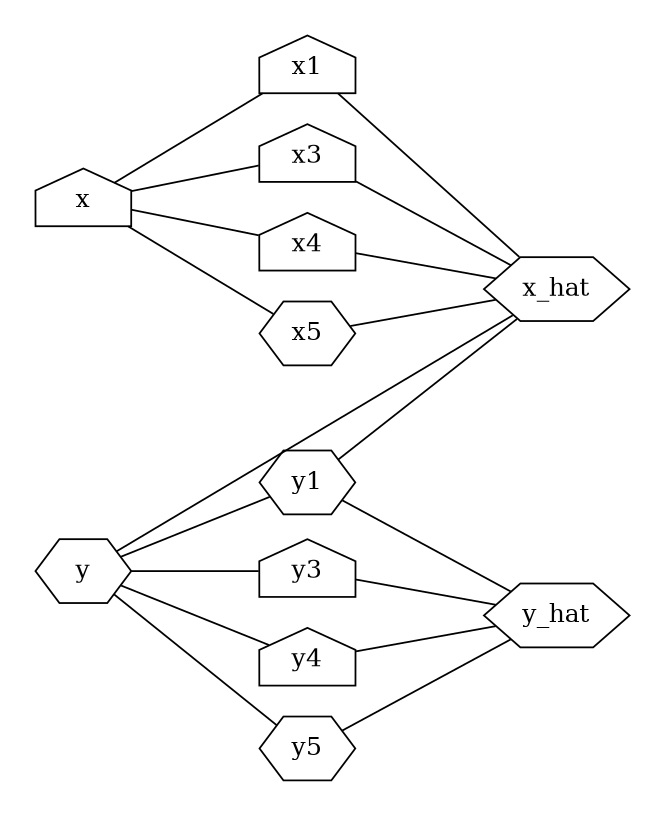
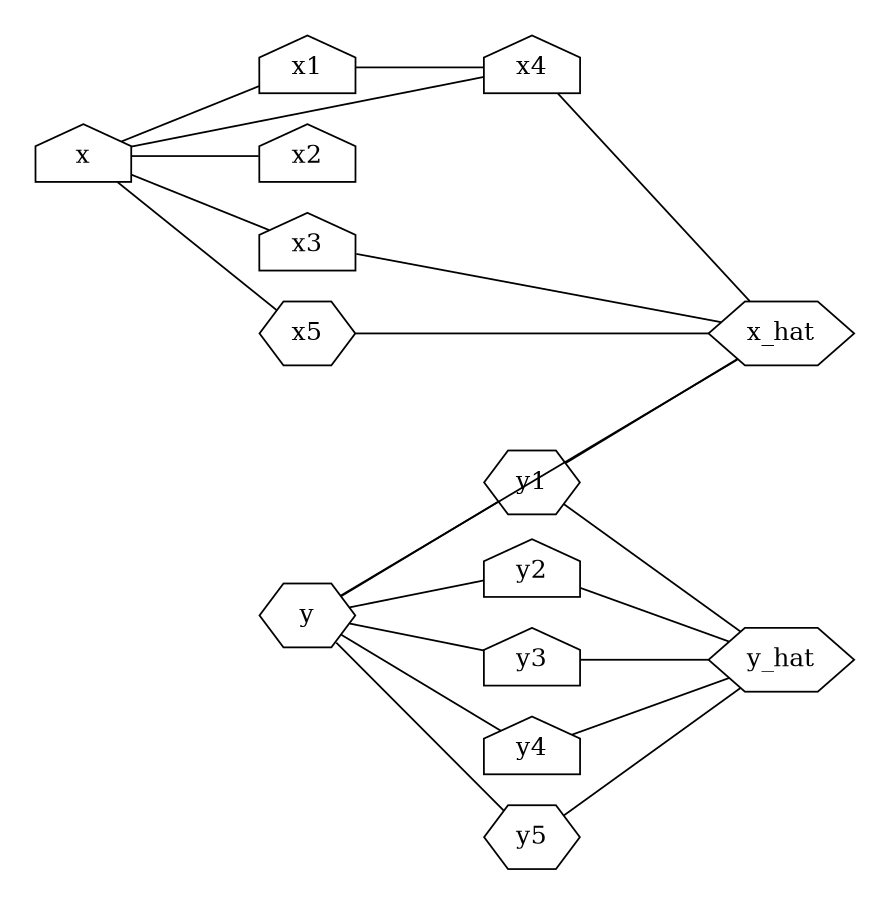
none -> (307, 156)
(429, 175) -> (419, 67)
none -> (532, 571)
